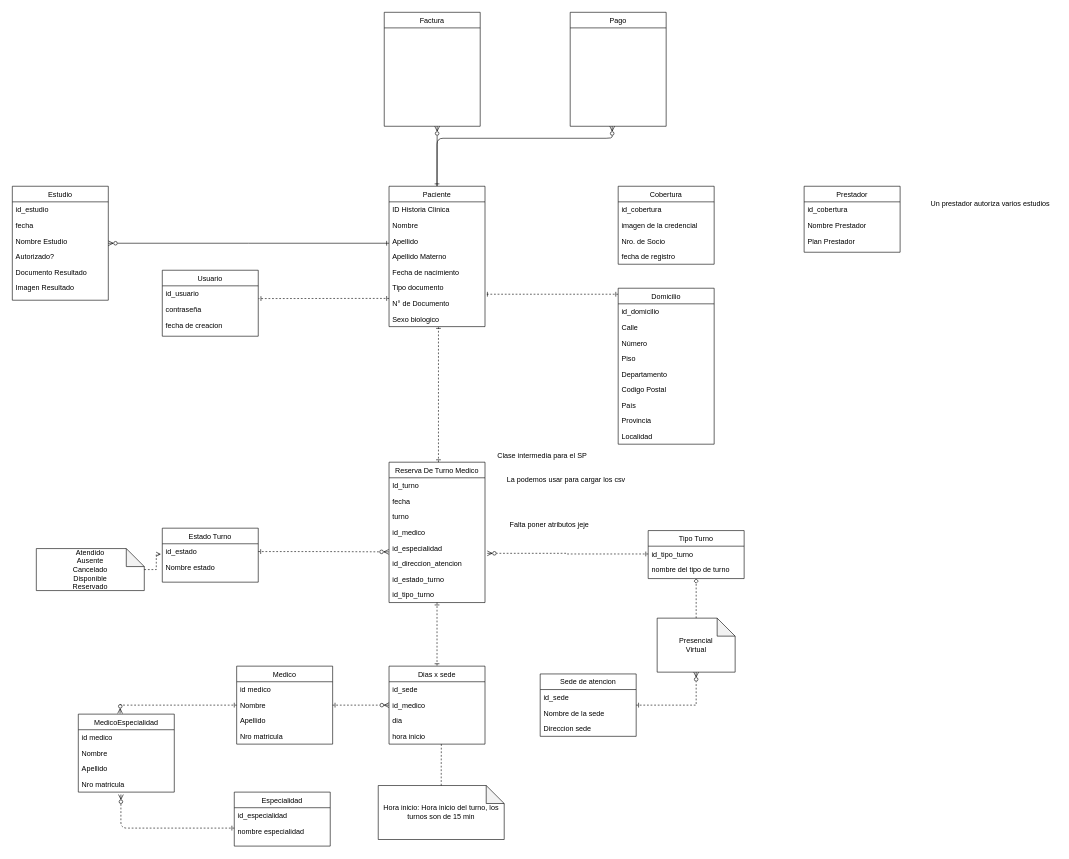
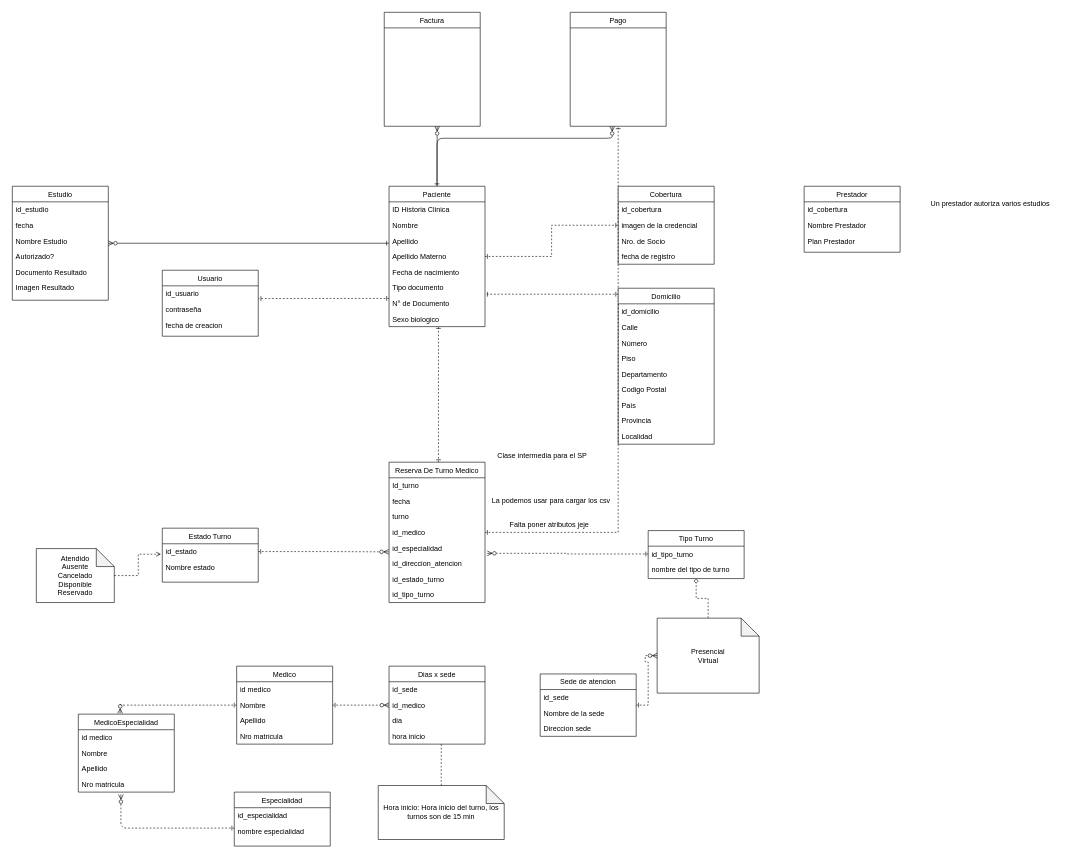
none -> (552, 241)
(566, 480) -> (551, 501)
(90, 570) -> (75, 576)
(437, 635) -> (595, 533)
(696, 645) -> (708, 656)
